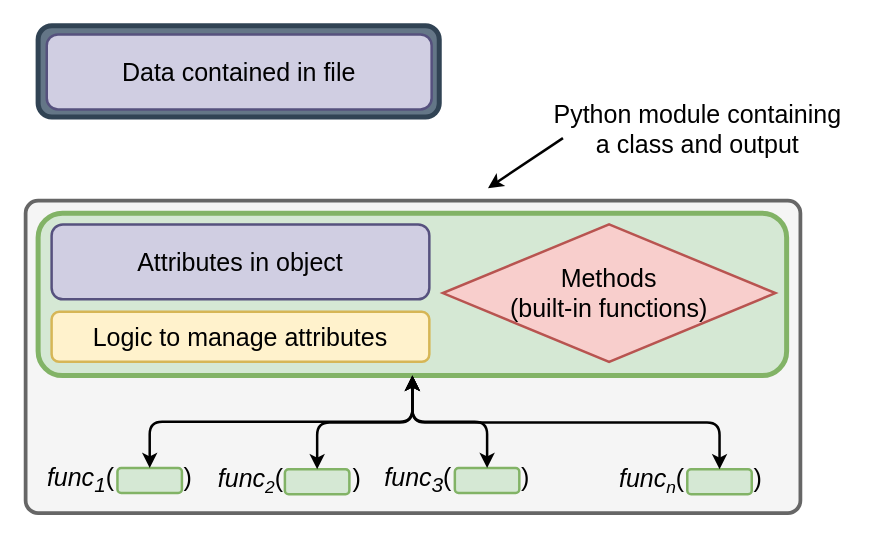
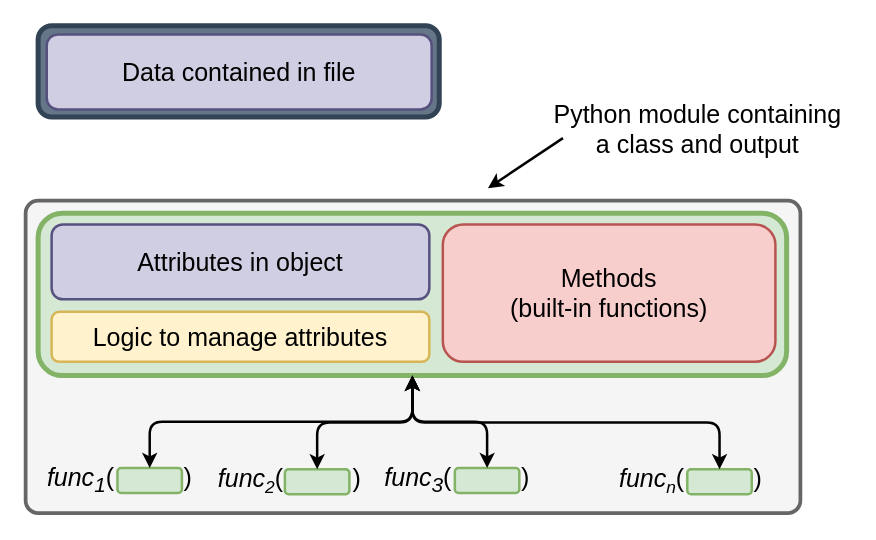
(609, 293) -> (609, 293)
